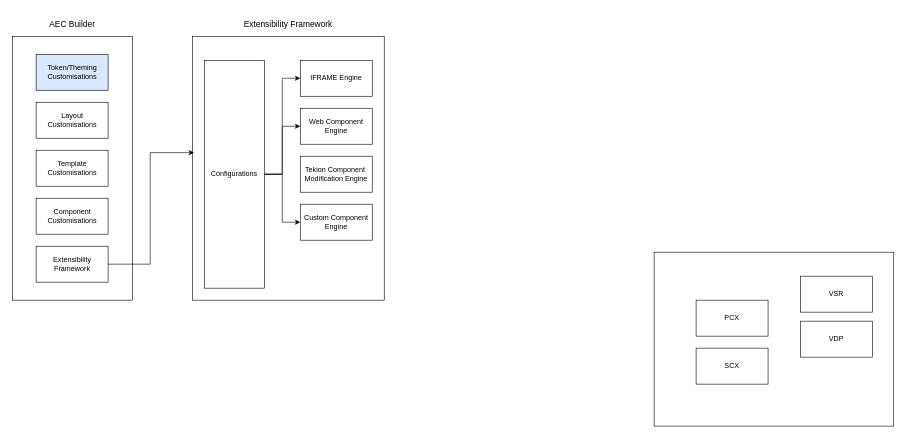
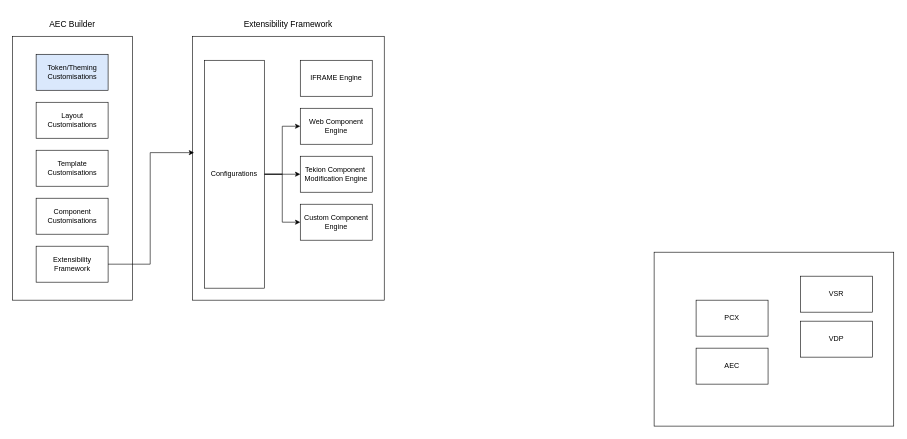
(282, 78) -> none
none -> (294, 174)
(732, 366) -> (732, 366)
